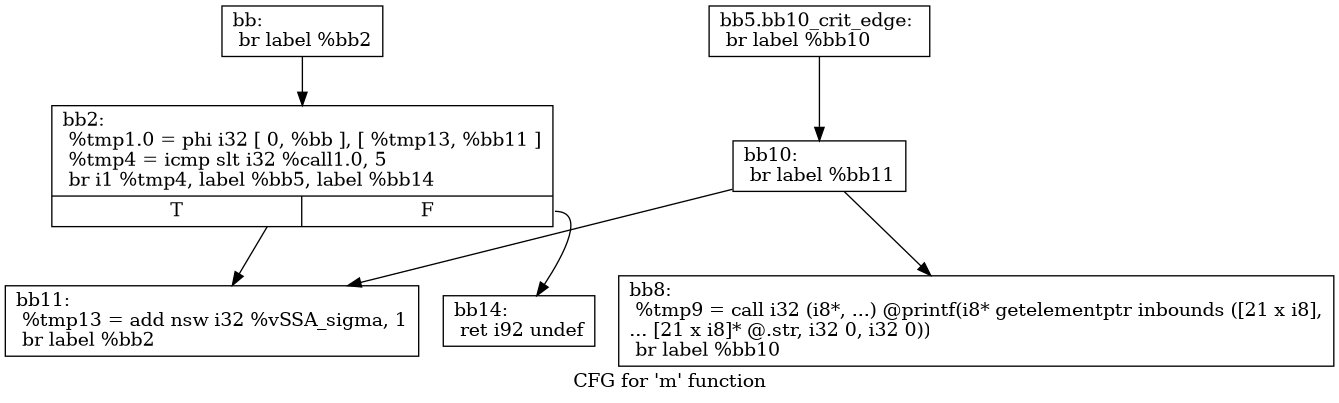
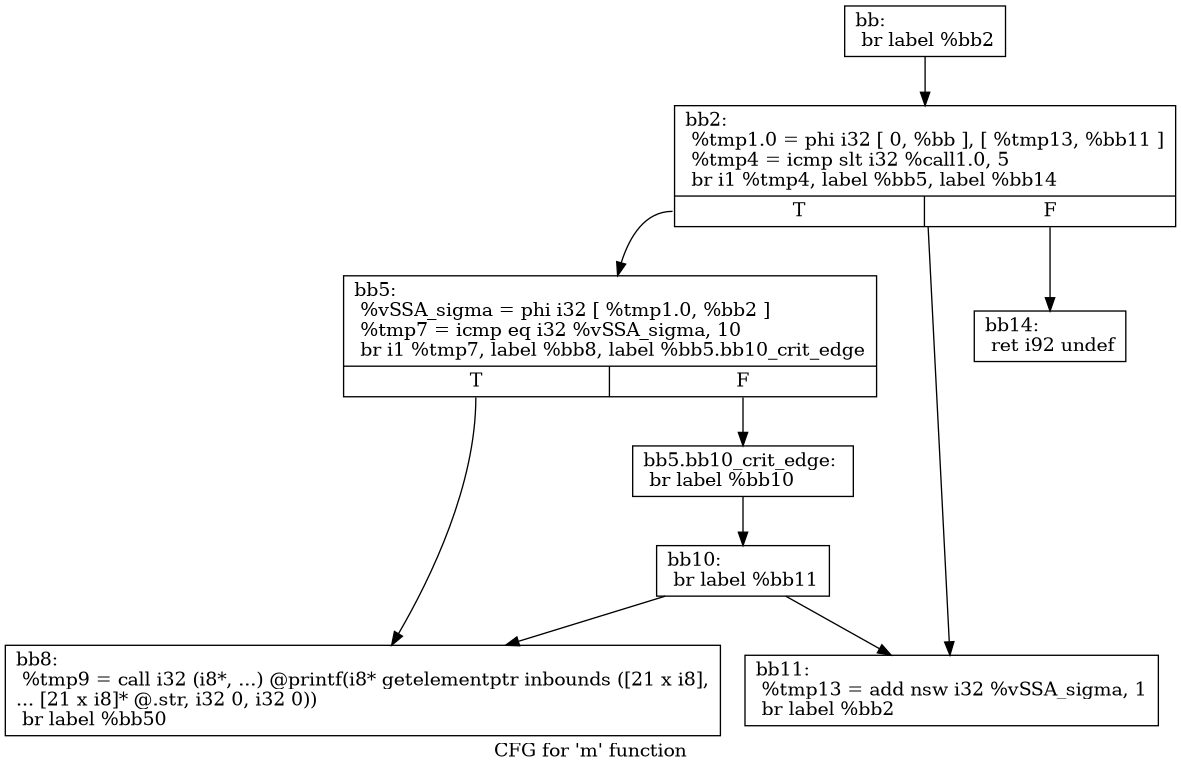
none -> (610, 336)
(705, 350) -> (92, 720)
